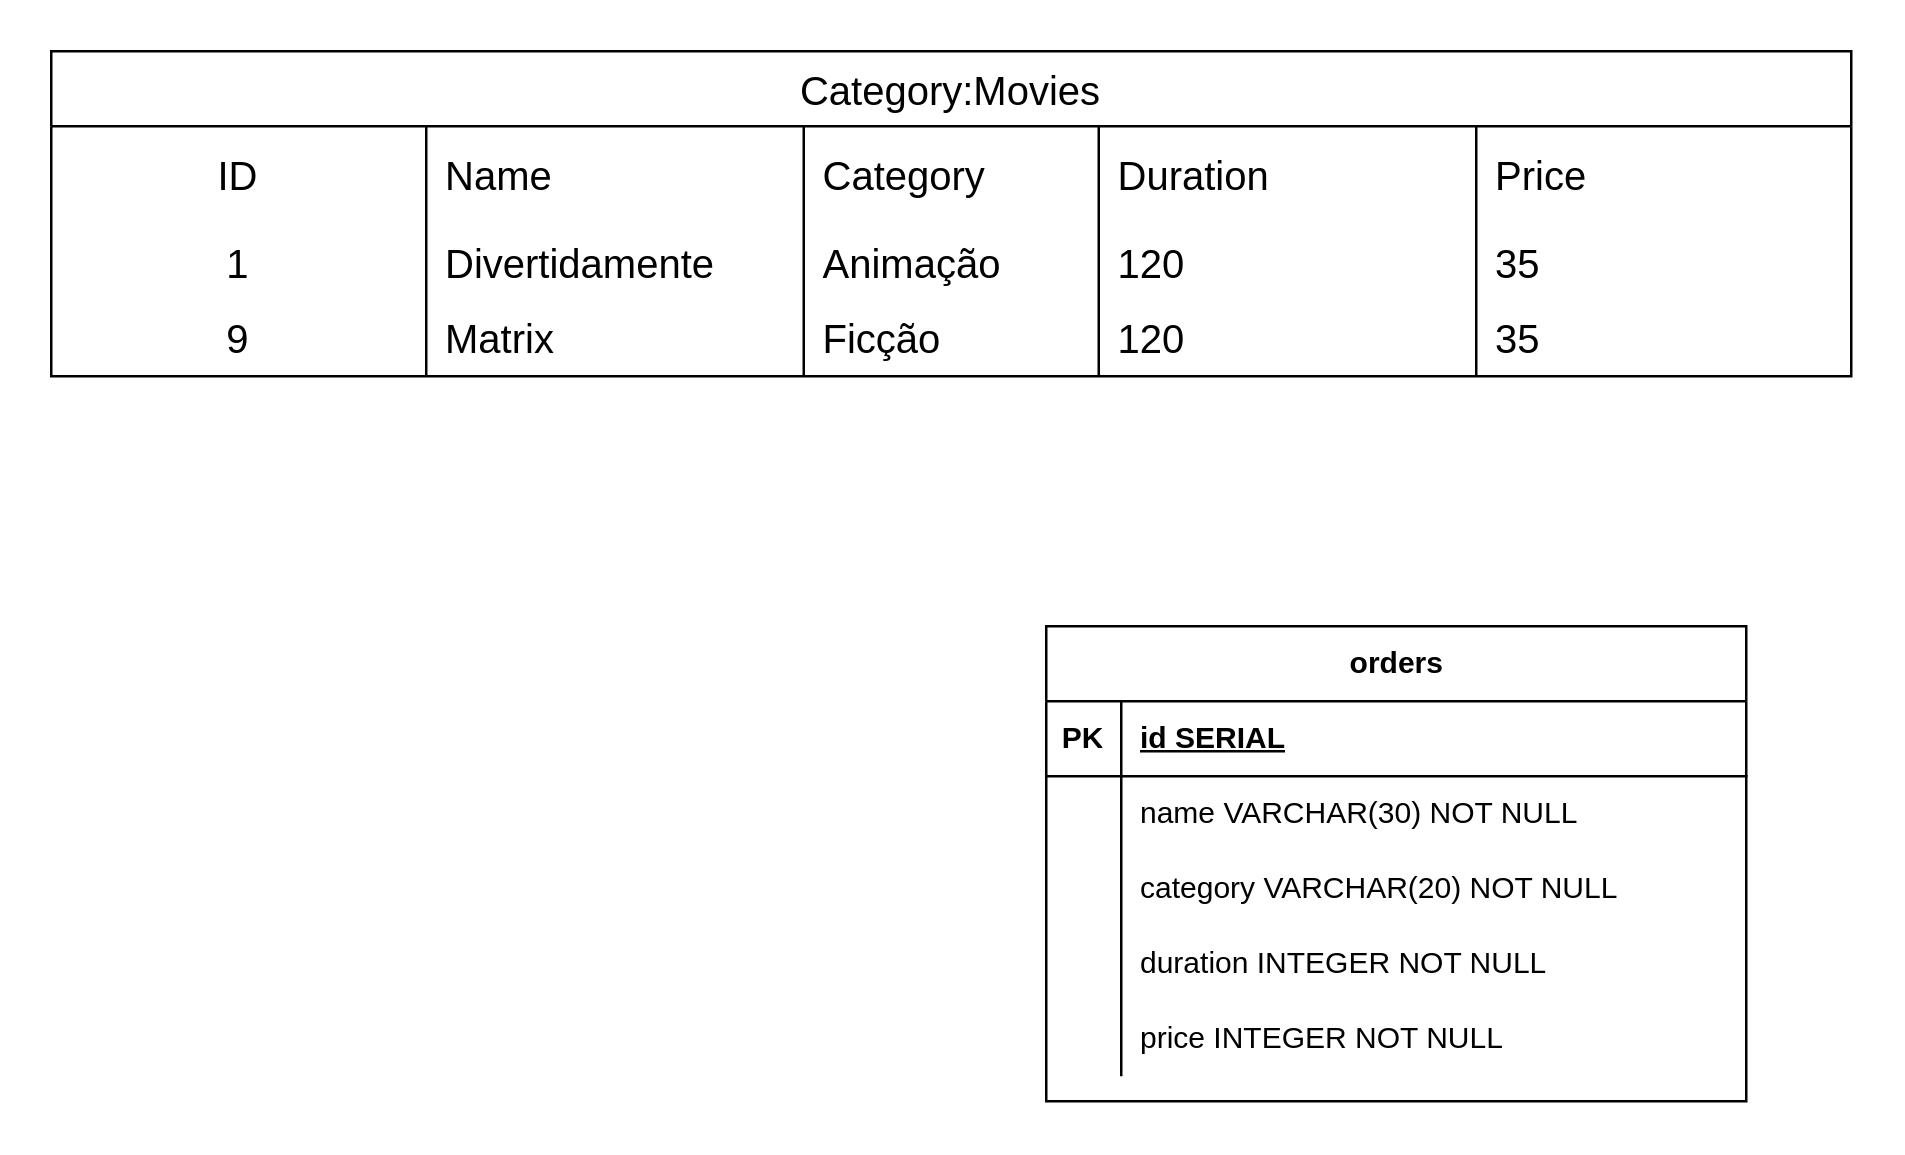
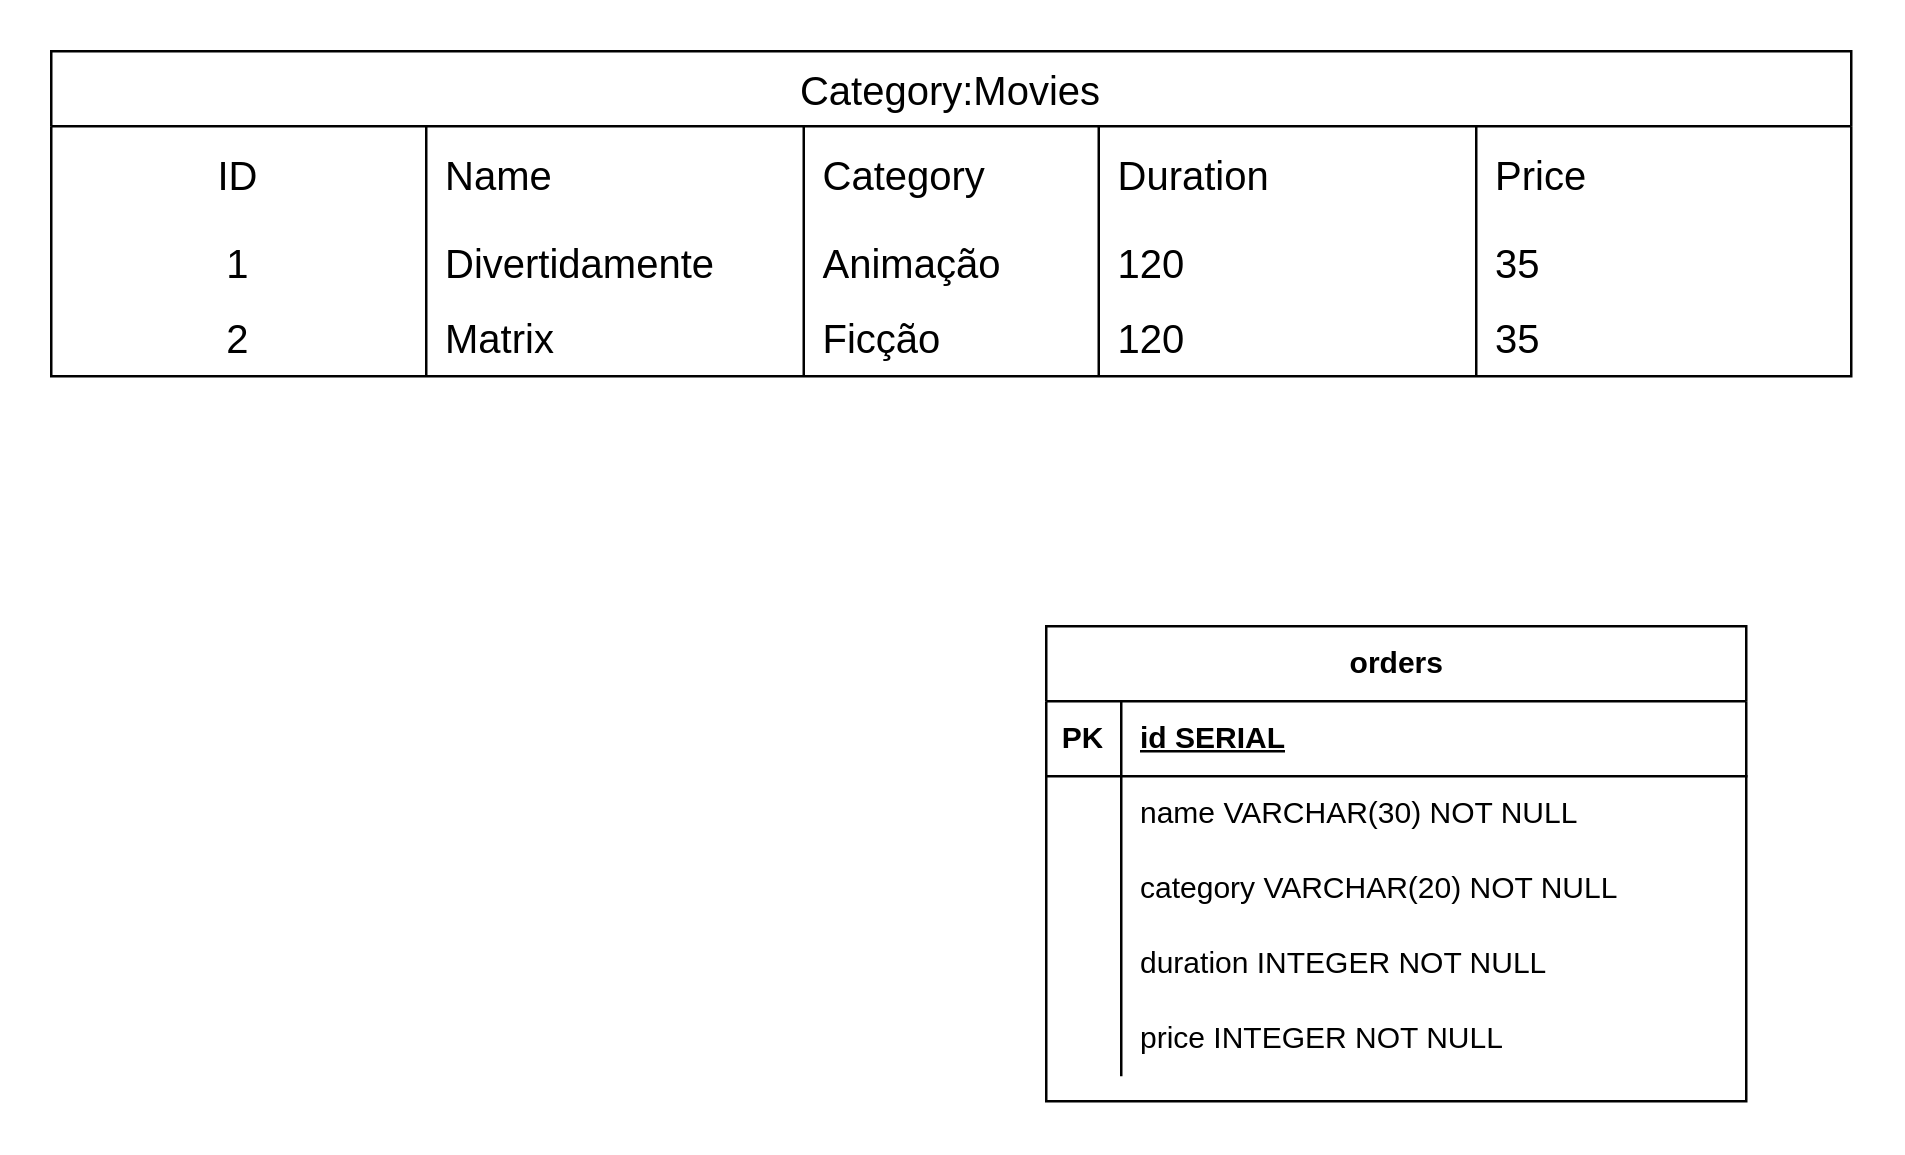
(239, 339) -> (239, 339)
